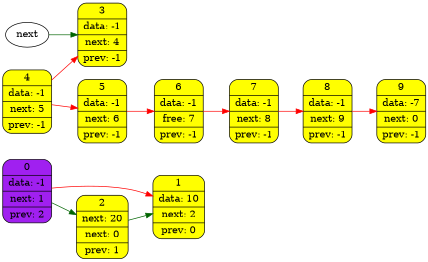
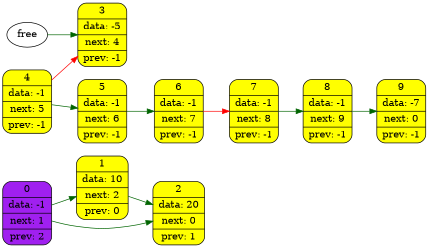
(102, 27) -> (102, 27)
(27, 35) -> (27, 35)
(61, 106) -> (61, 106)
(137, 111) -> (137, 111)
(287, 111) -> (287, 111)
(361, 111) -> (361, 111)
(179, 119) -> (179, 119)
(99, 186) -> (61, 202)
(137, 218) -> (137, 199)
(102, 219) -> (179, 205)
